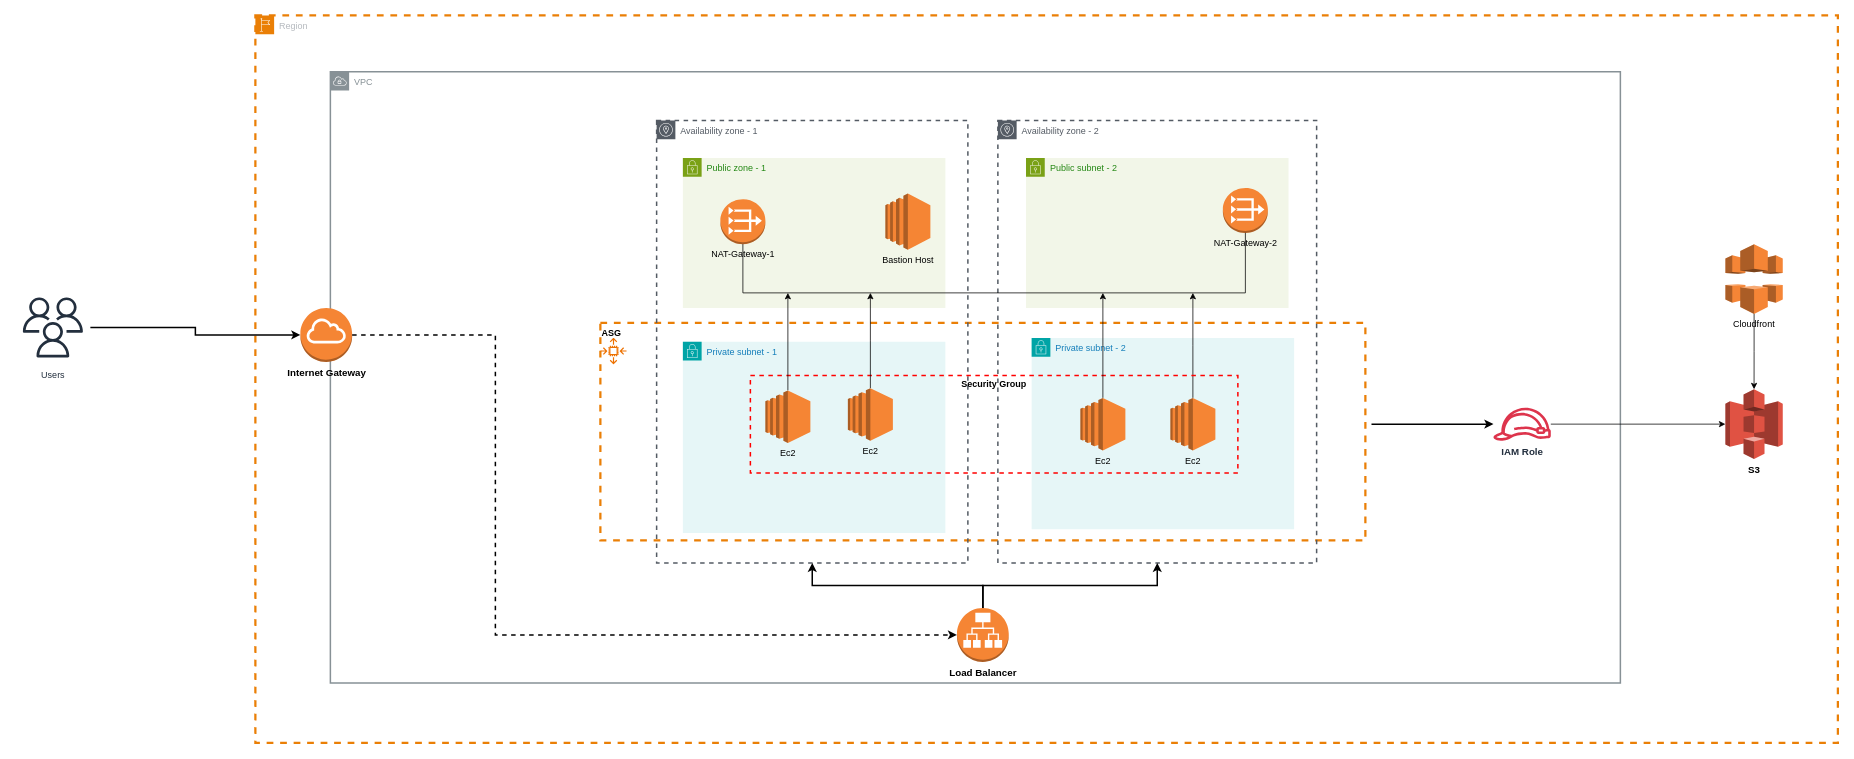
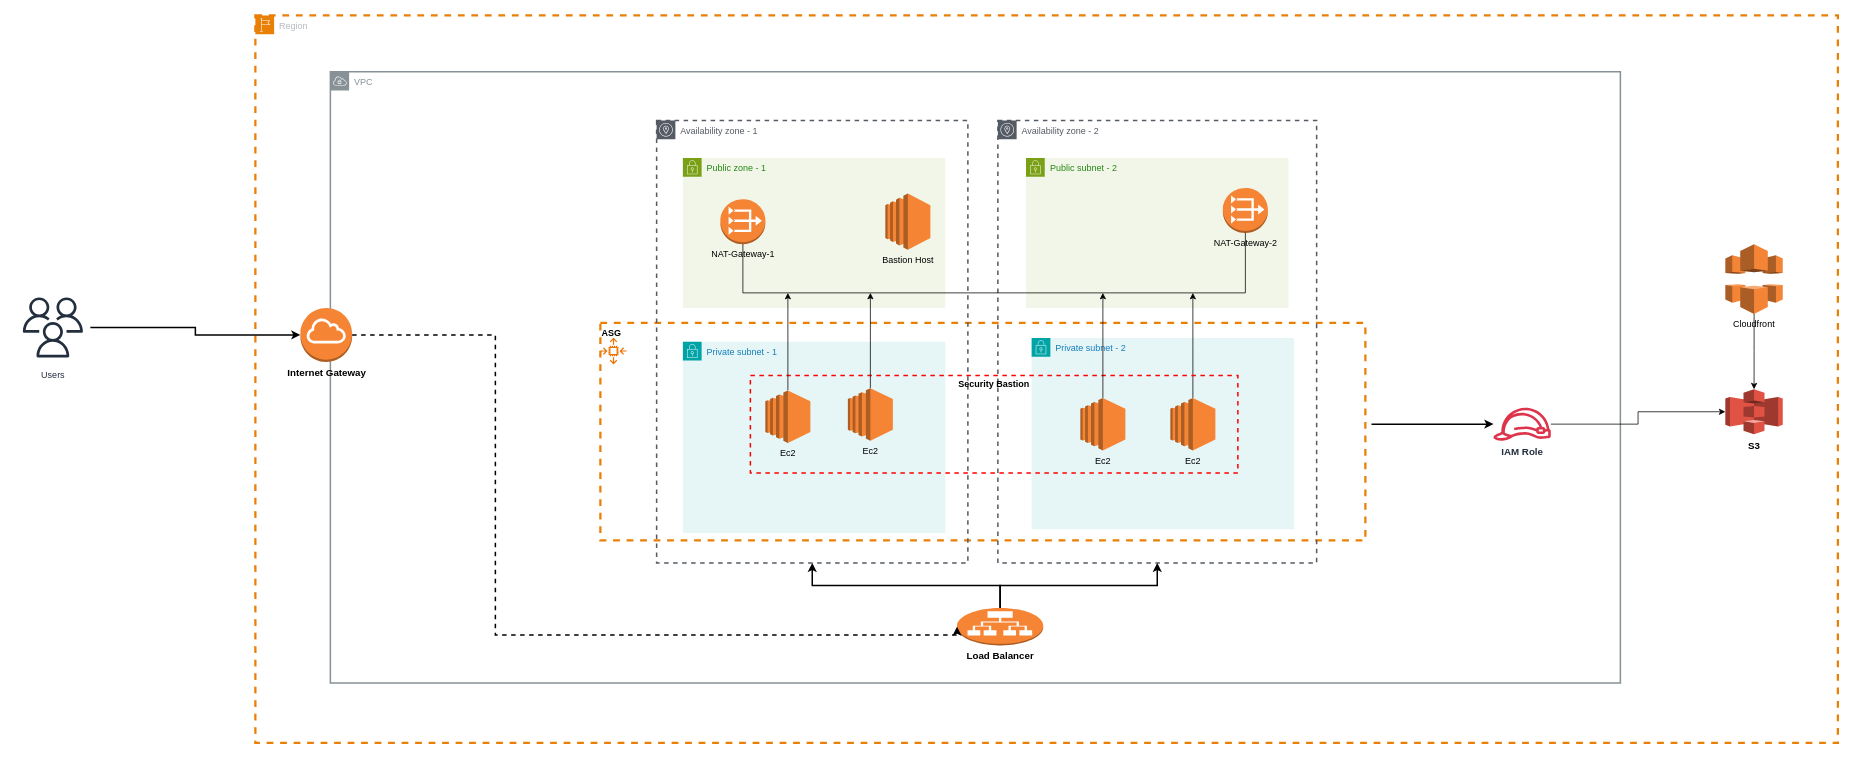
(994, 385) -> (994, 385)
(1754, 424) -> (1754, 412)
(983, 635) -> (1000, 627)
